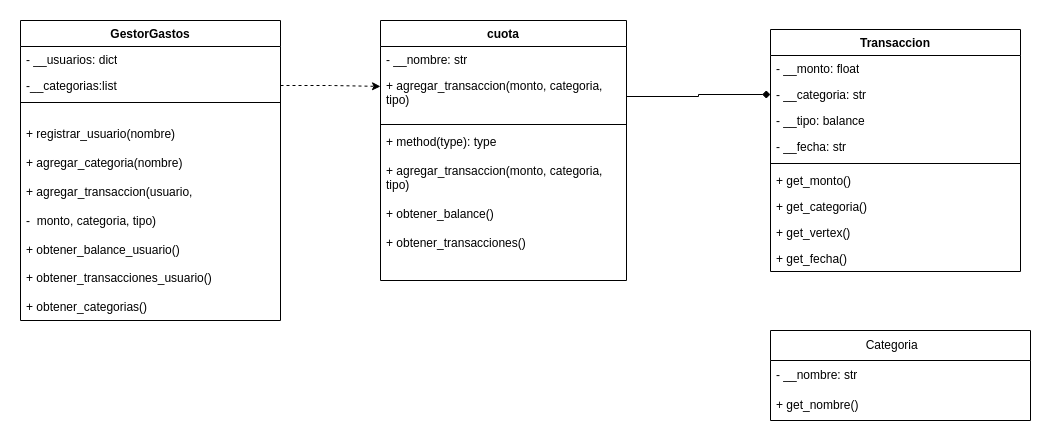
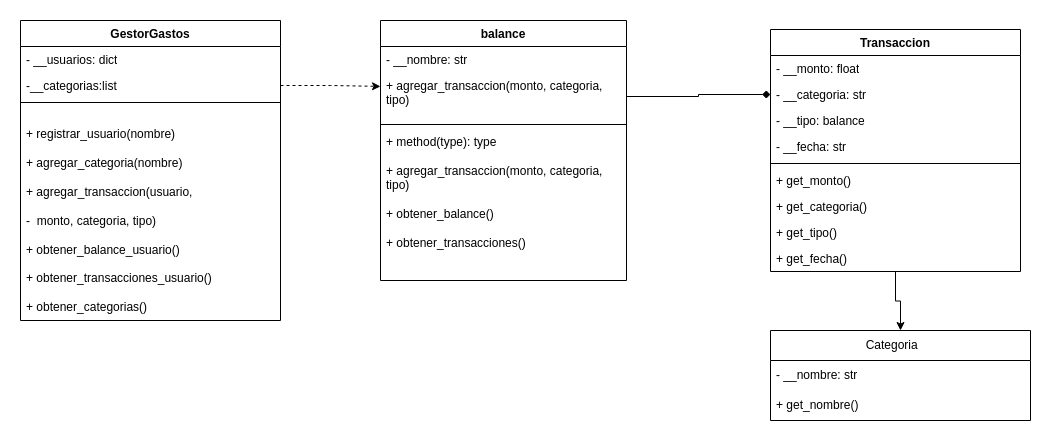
(504, 35) -> (504, 35)
(822, 234) -> (814, 234)
none -> (896, 301)
